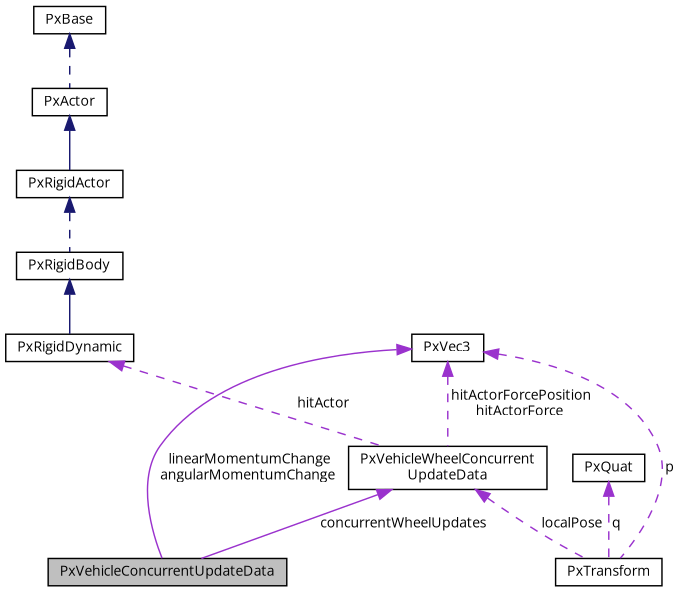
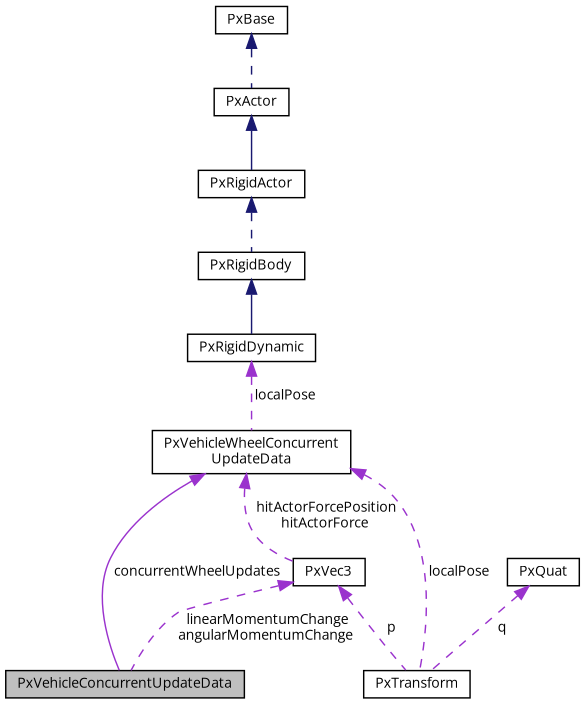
(207, 402) -> (192, 608)
(322, 404) -> (284, 396)
(448, 411) -> (255, 534)
